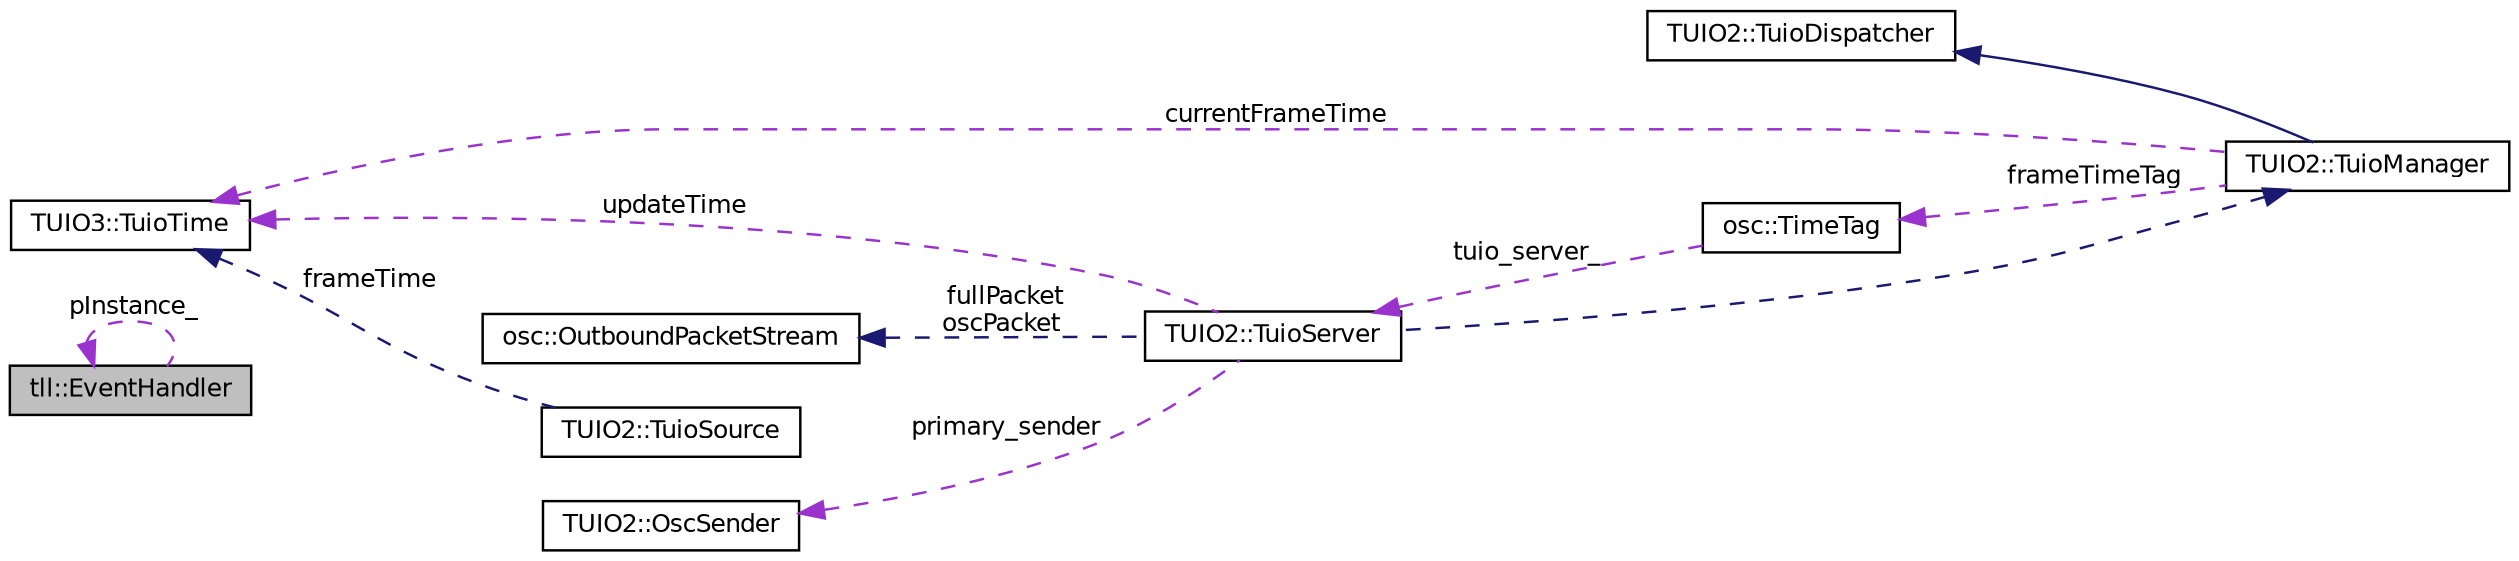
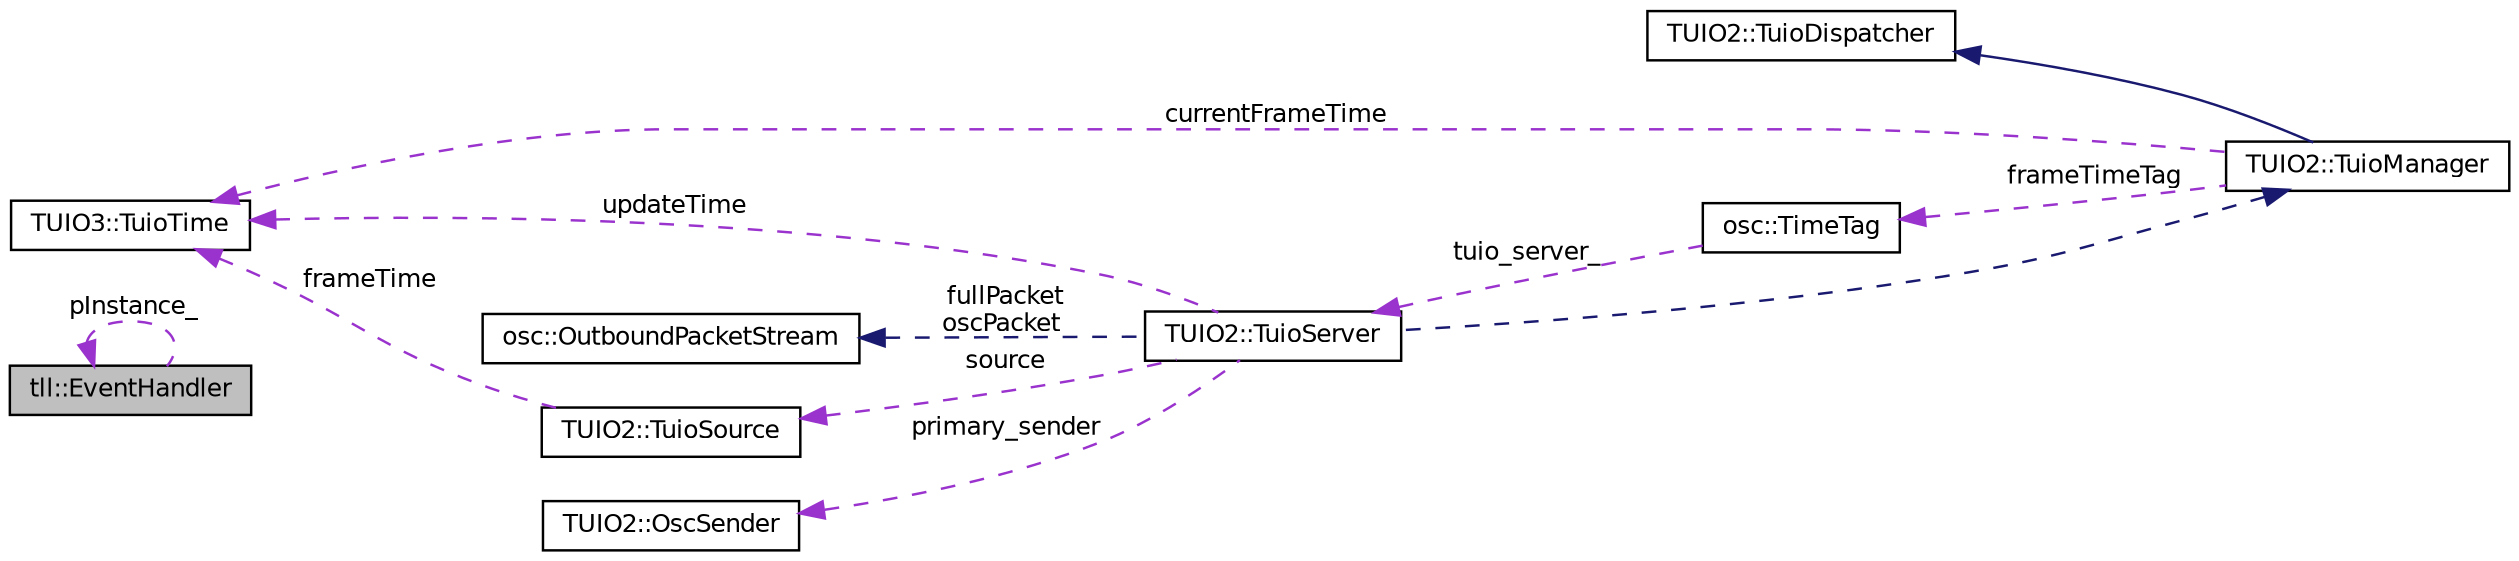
(386, 342) -> (386, 342)
none -> (1002, 392)
